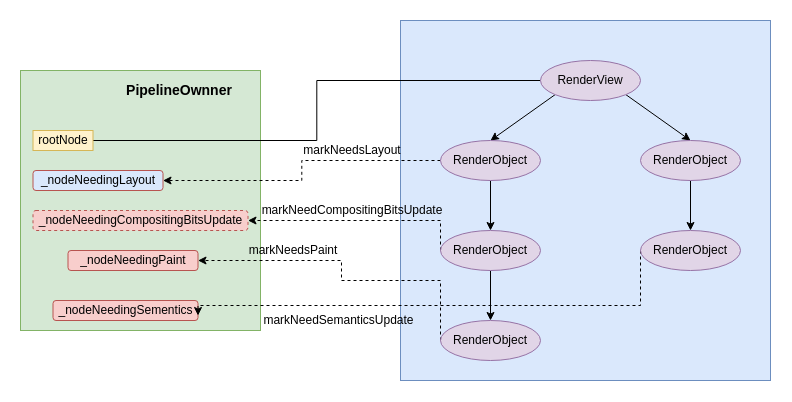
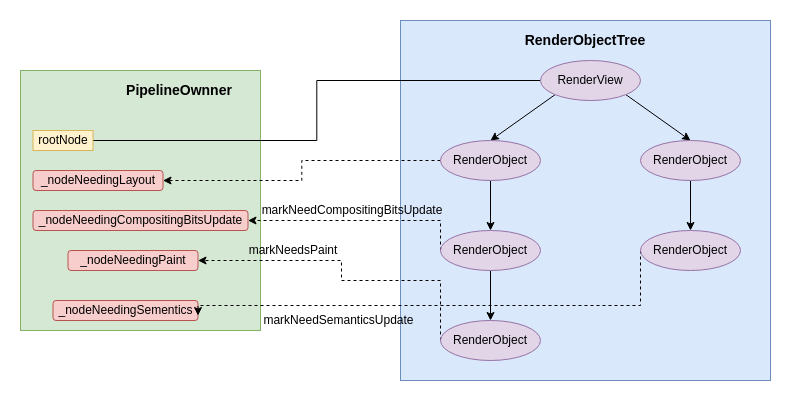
none -> (586, 41)
(353, 151) -> none
(98, 181) -> (98, 181)
(141, 221) -> (141, 221)
